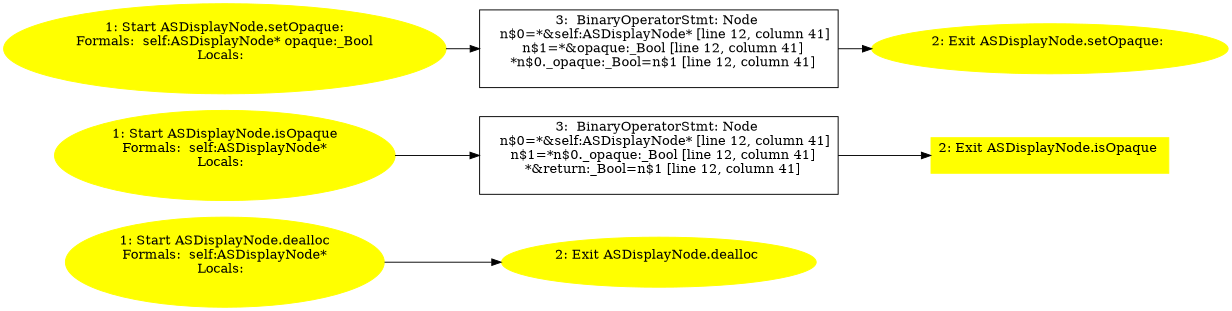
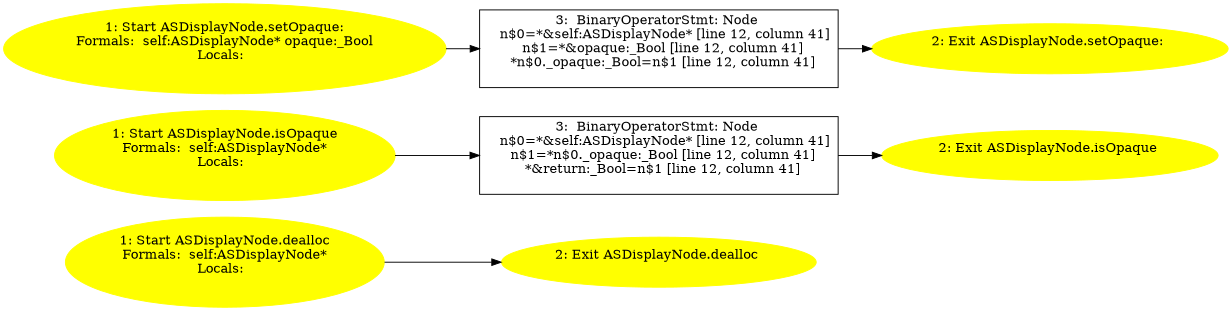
(1050, 155) -> (1050, 155)
